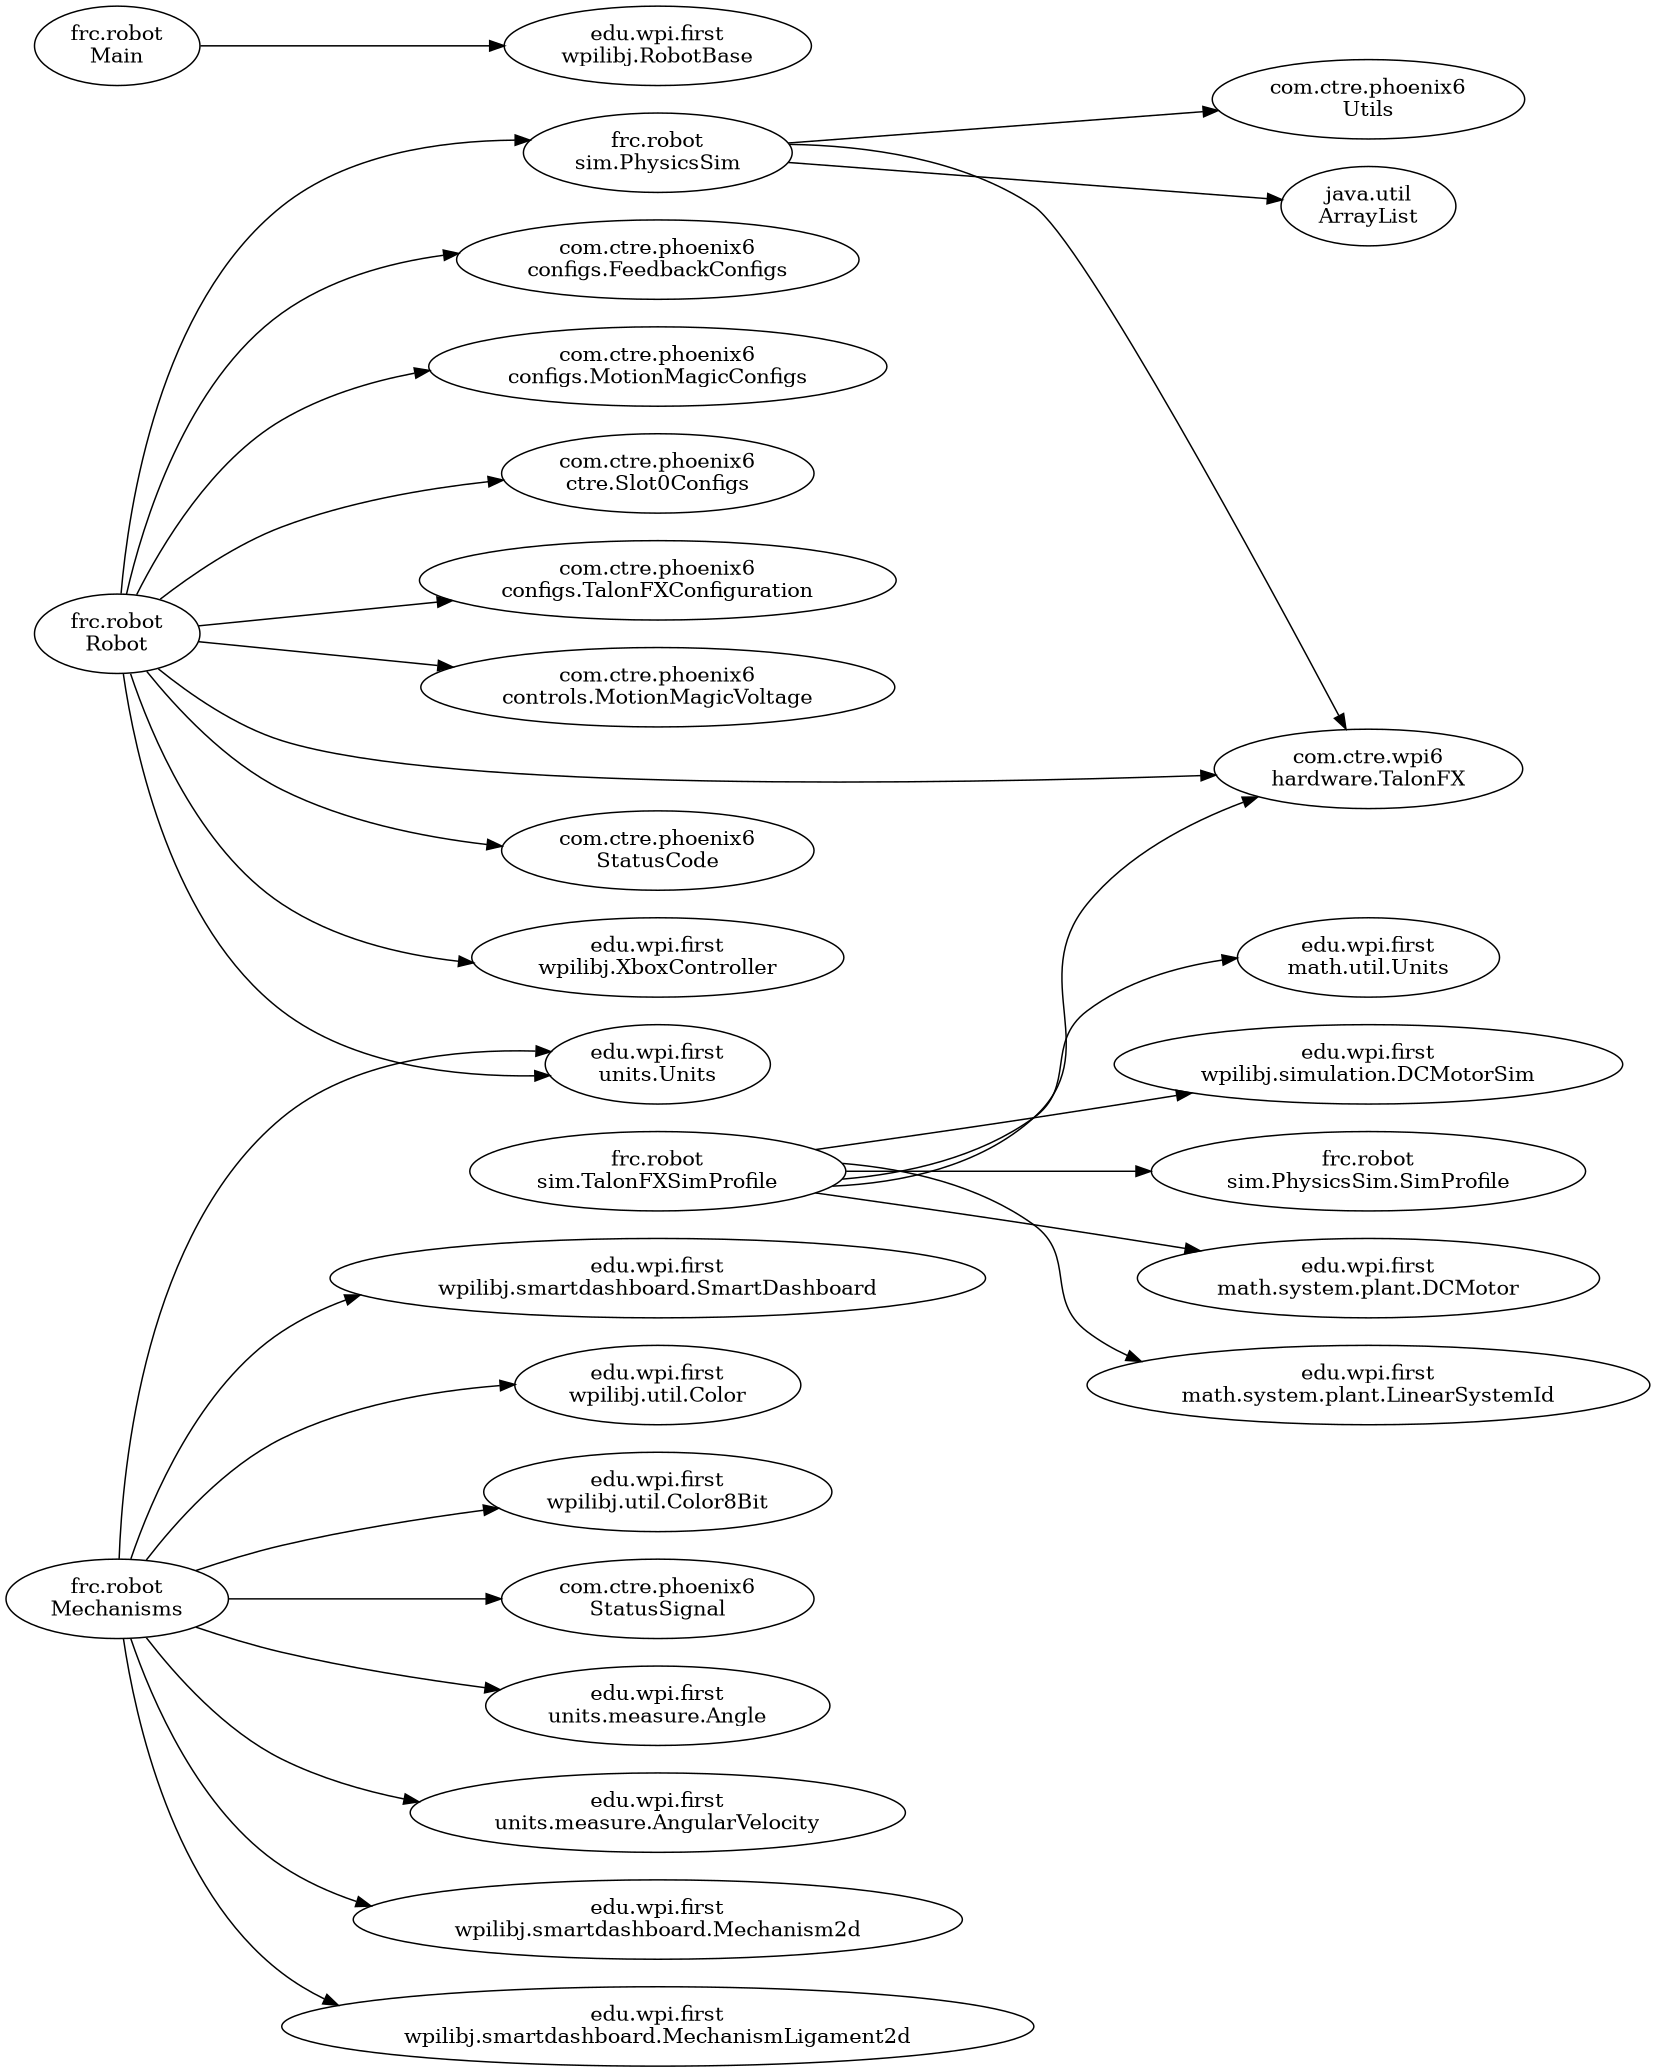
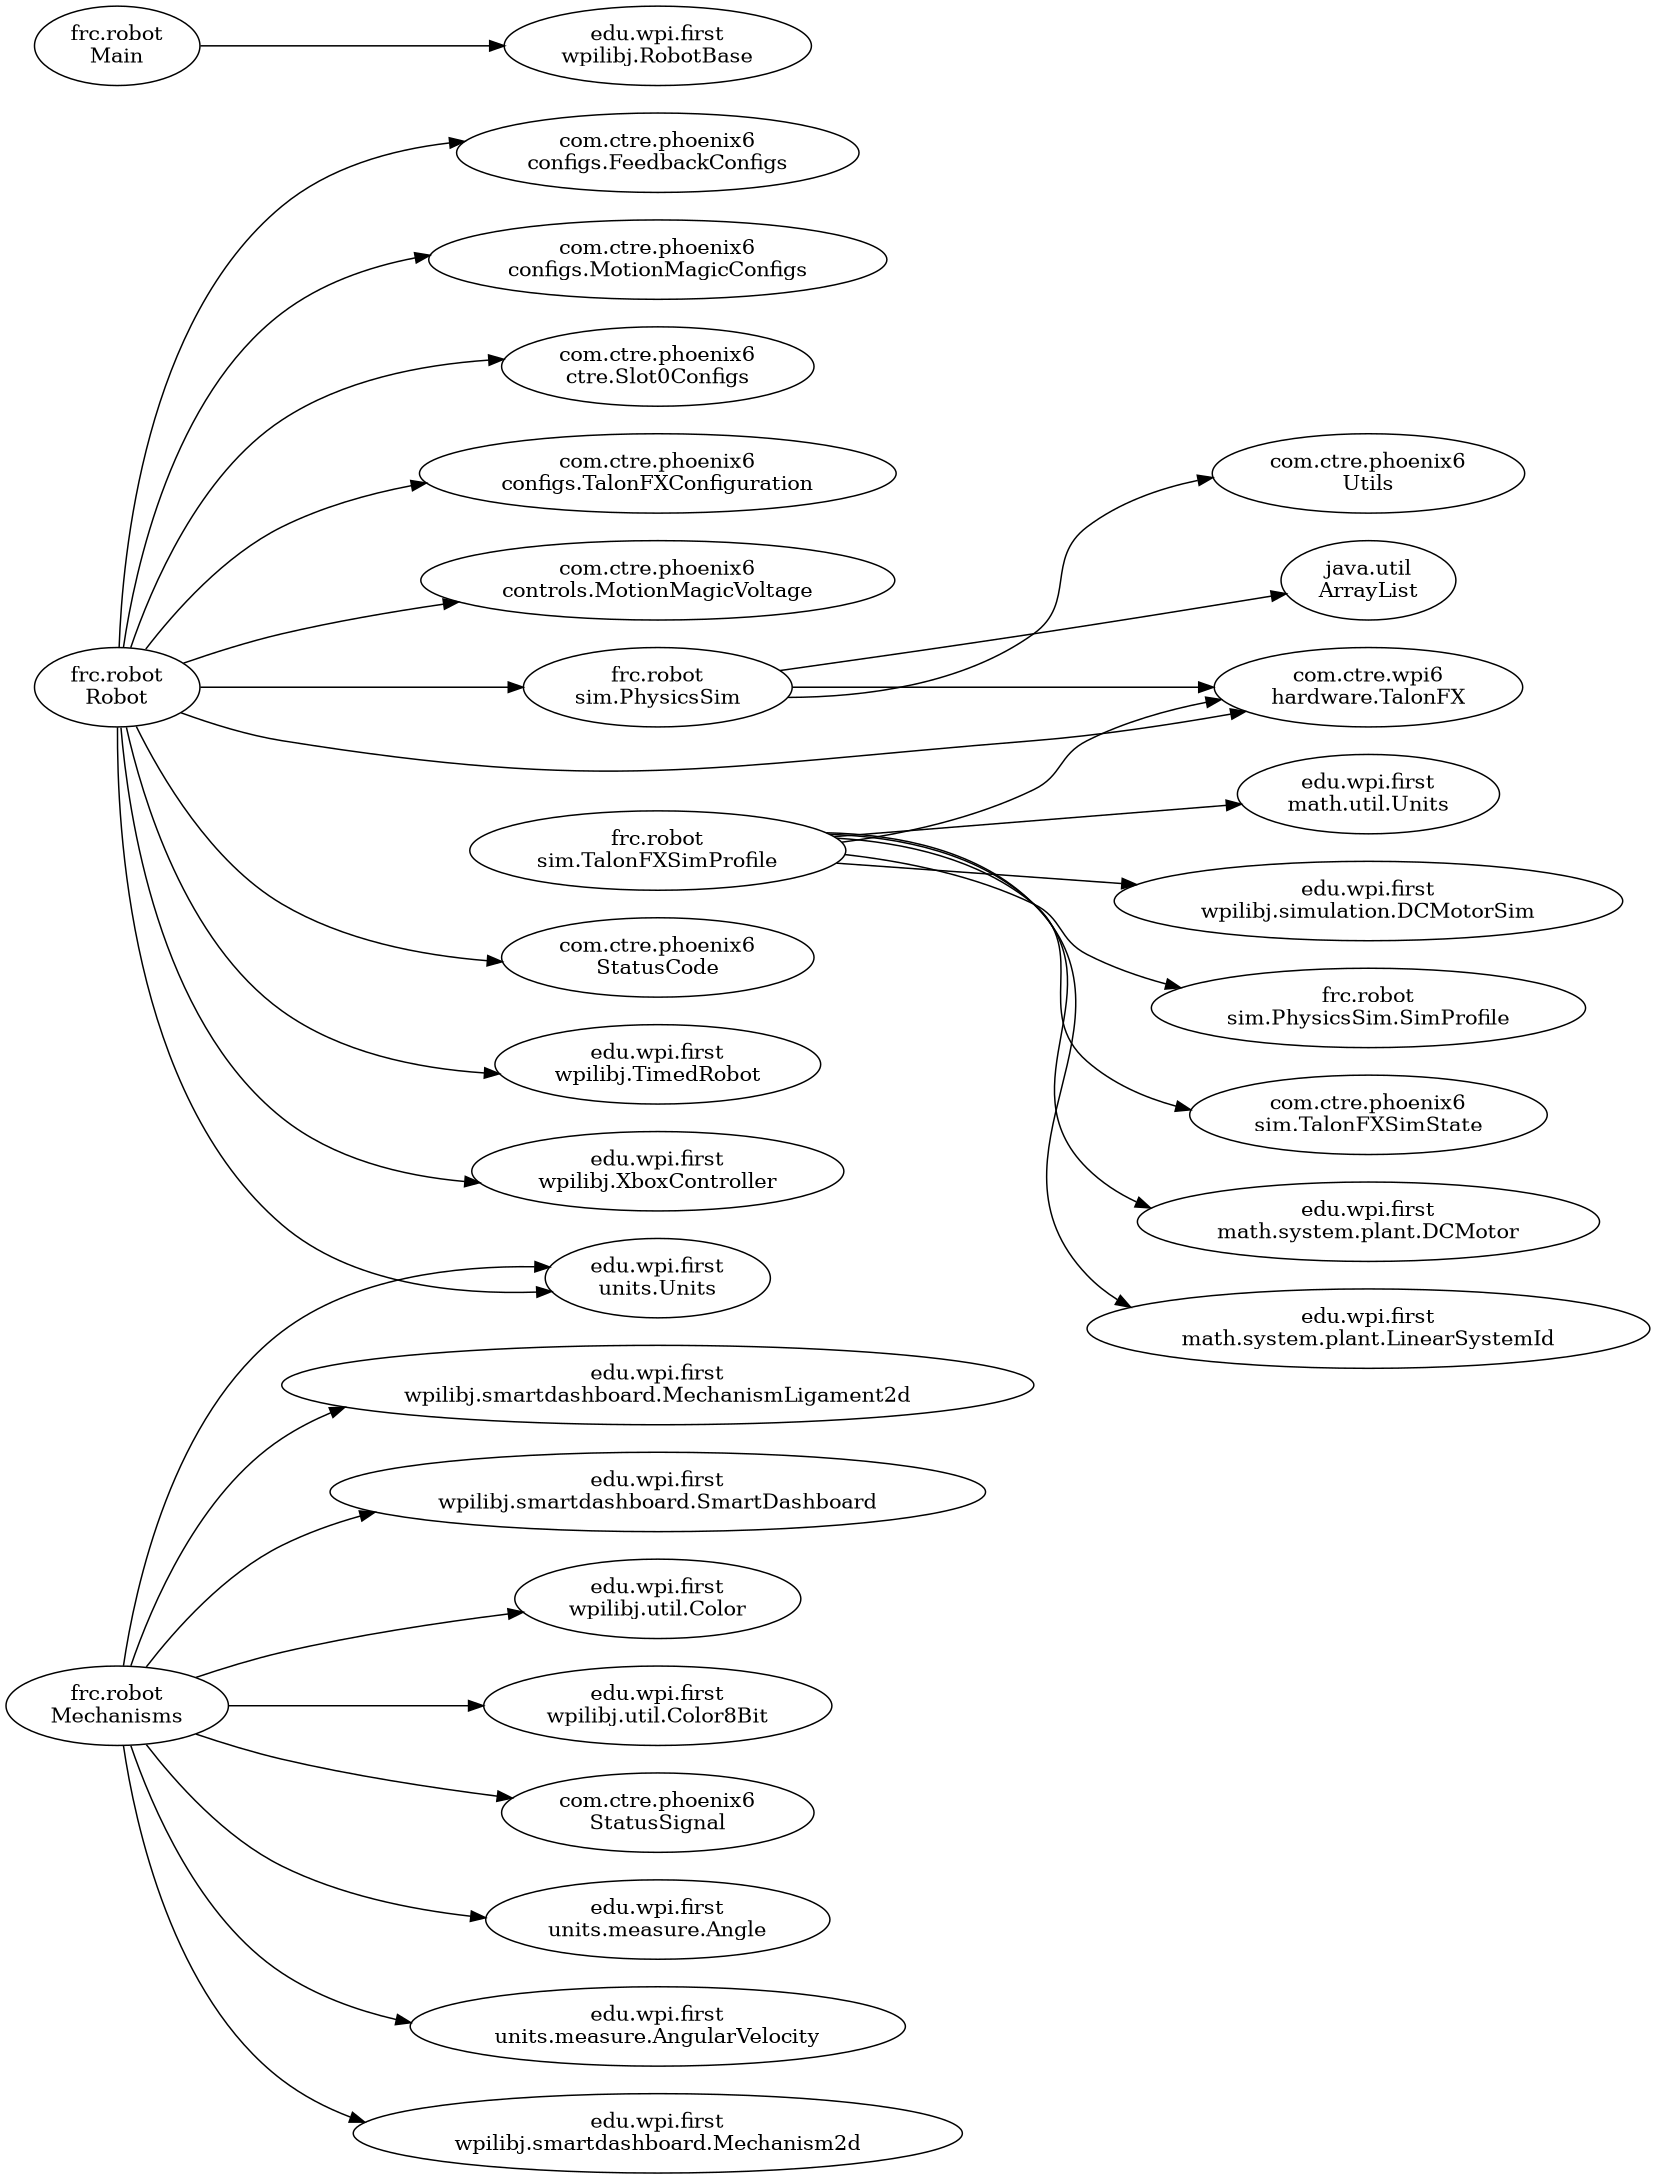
none -> (658, 1064)
none -> (1368, 1115)
